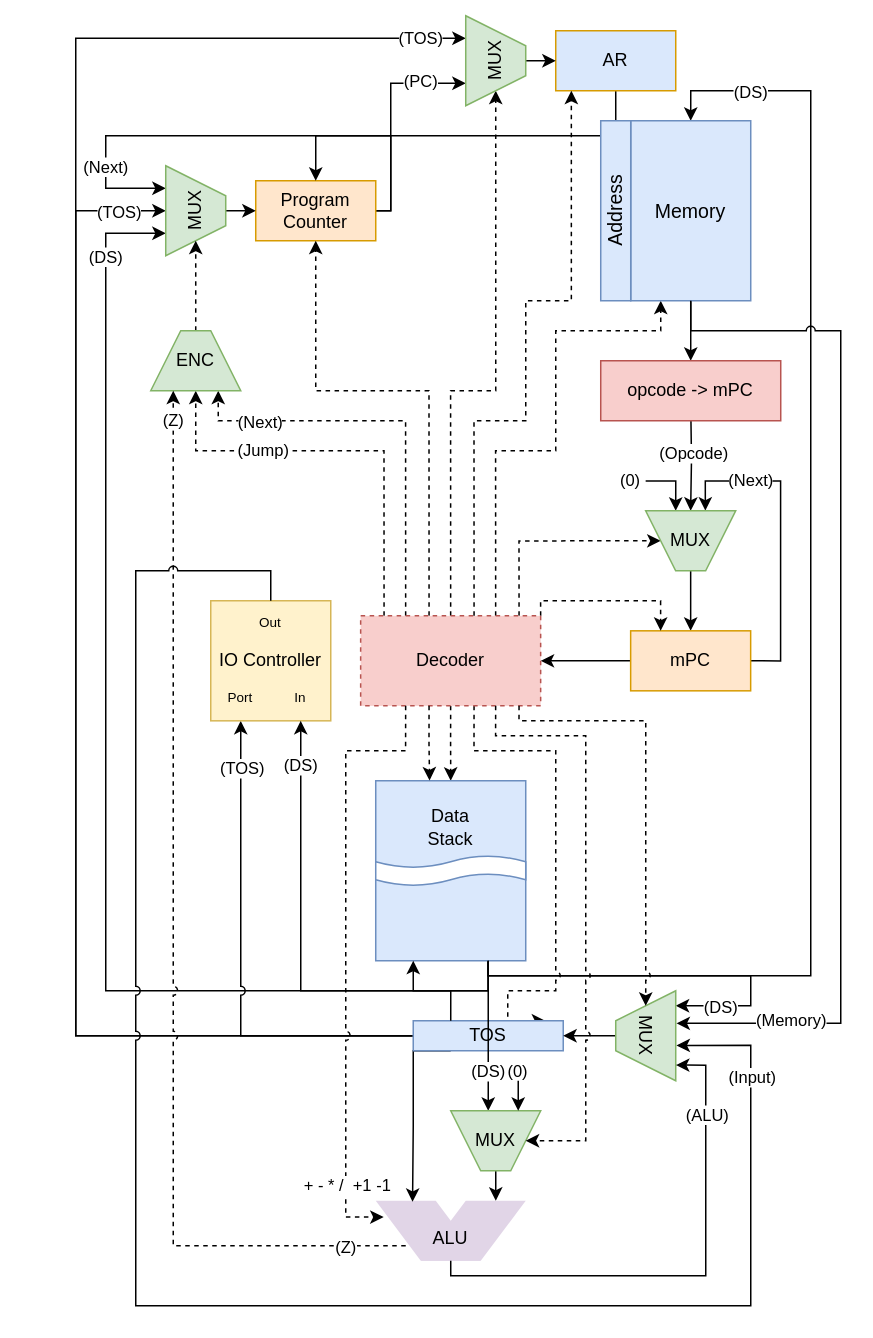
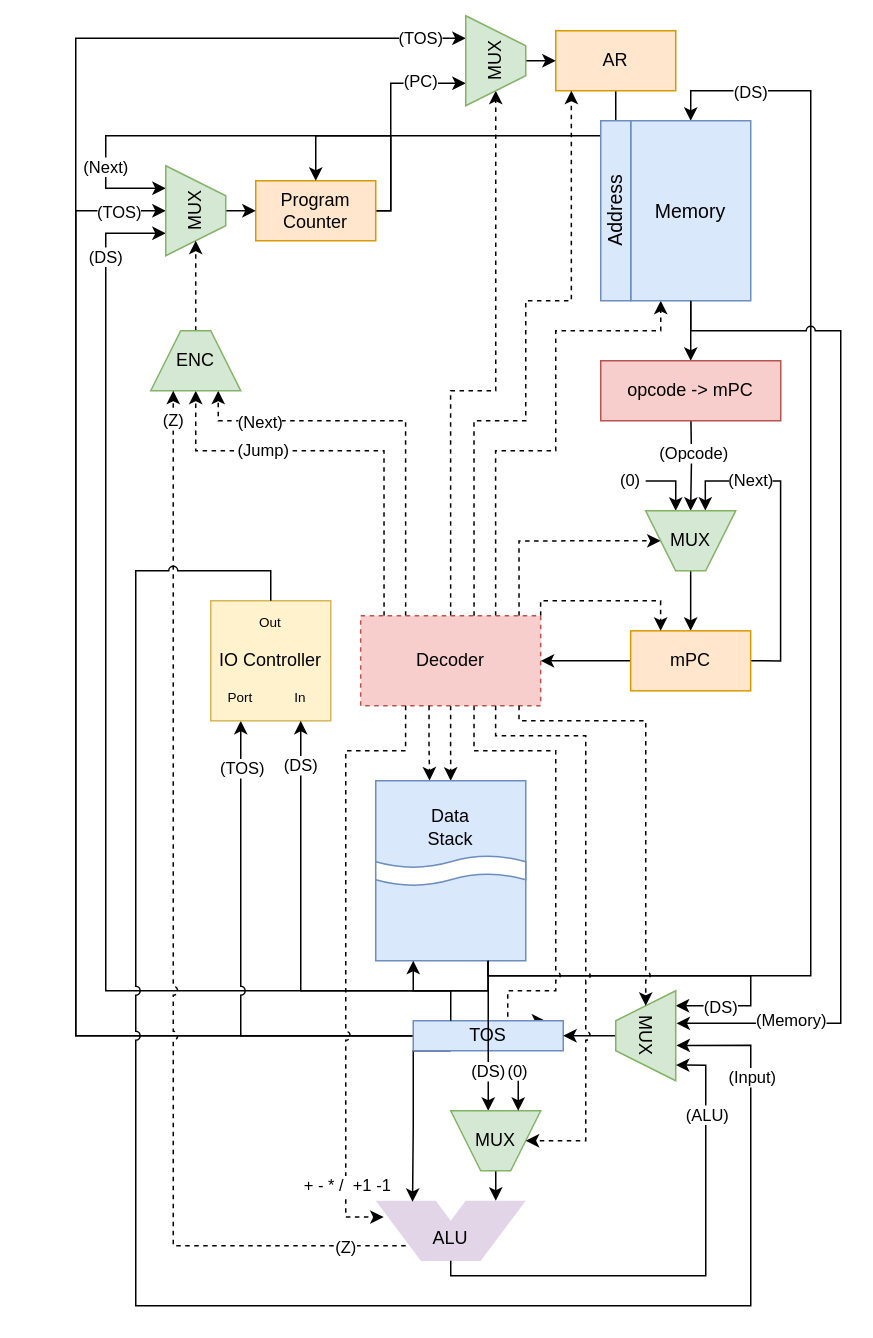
(616, 61) -> (616, 61)
(415, 391) -> none
